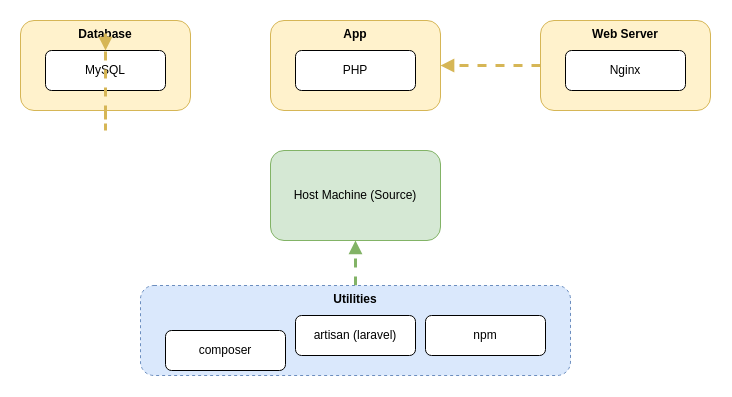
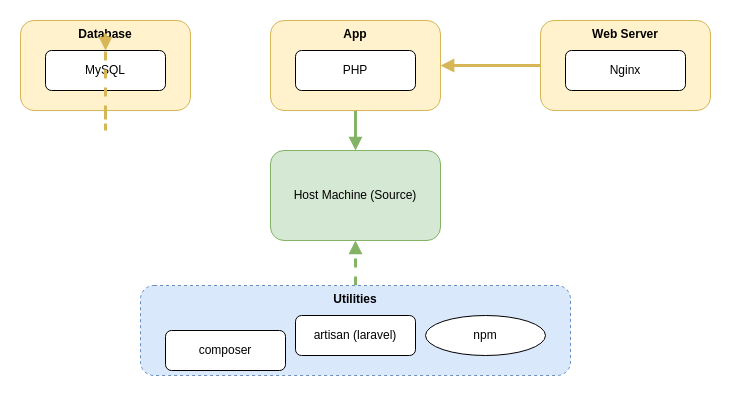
(493, 66) -> (493, 66)
none -> (356, 124)
(486, 336) -> (486, 336)
